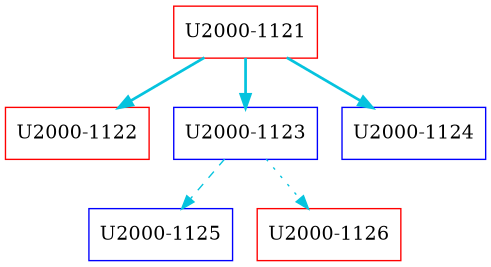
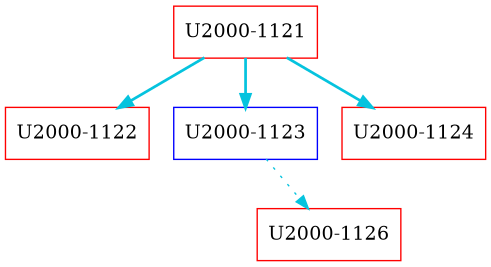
(414, 133) -> (414, 133)
(161, 235) -> none
